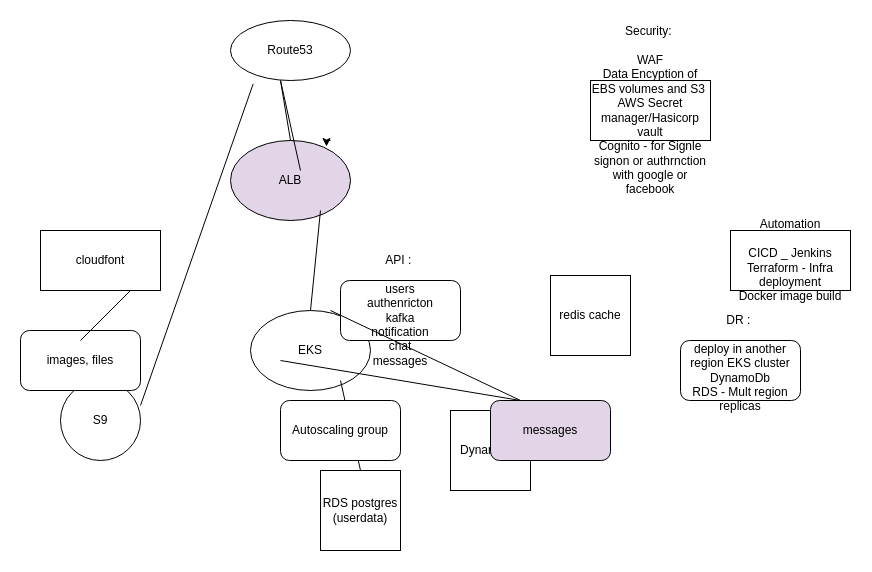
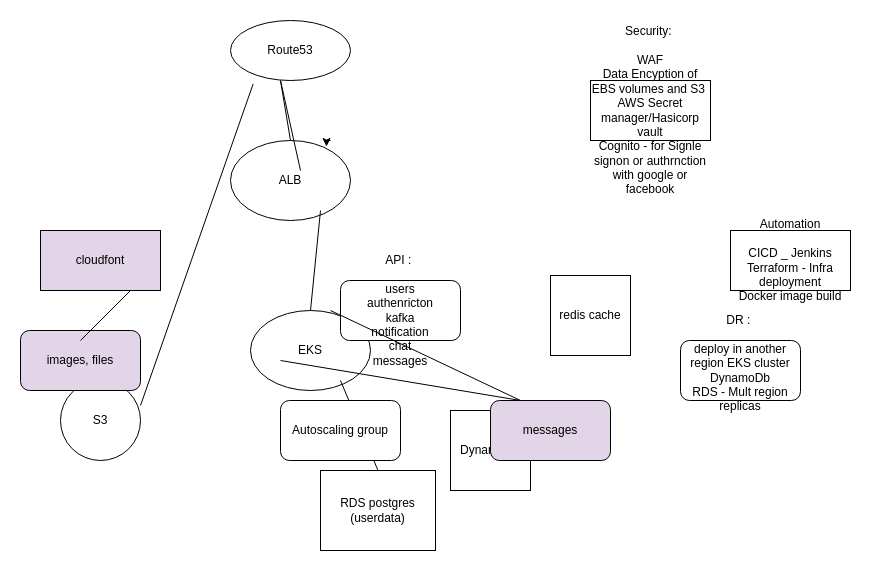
(291, 181) -> (291, 181)
(101, 261) -> (101, 261)
(81, 361) -> (81, 361)
(101, 421) -> (101, 421)
(361, 511) -> (378, 511)
